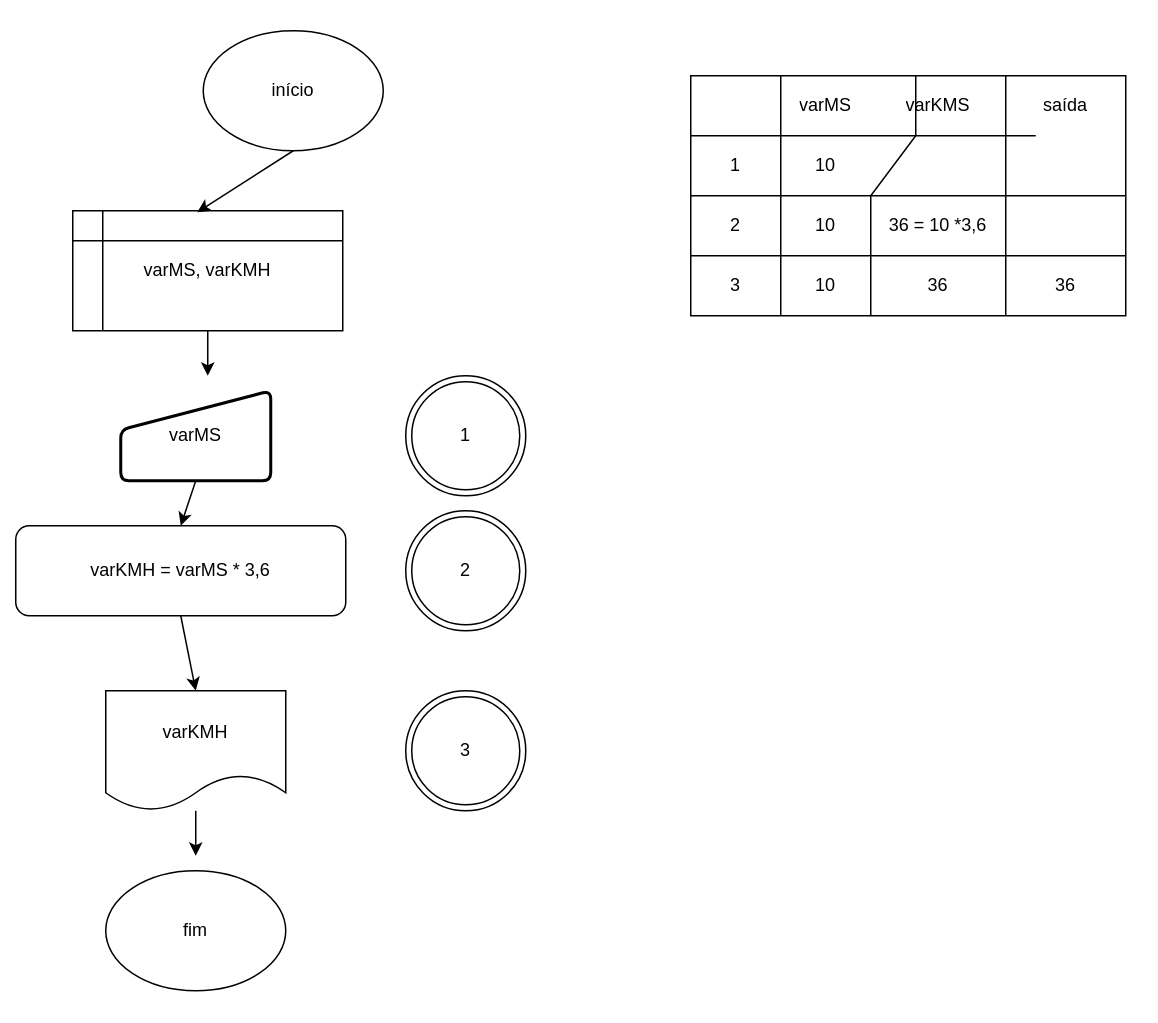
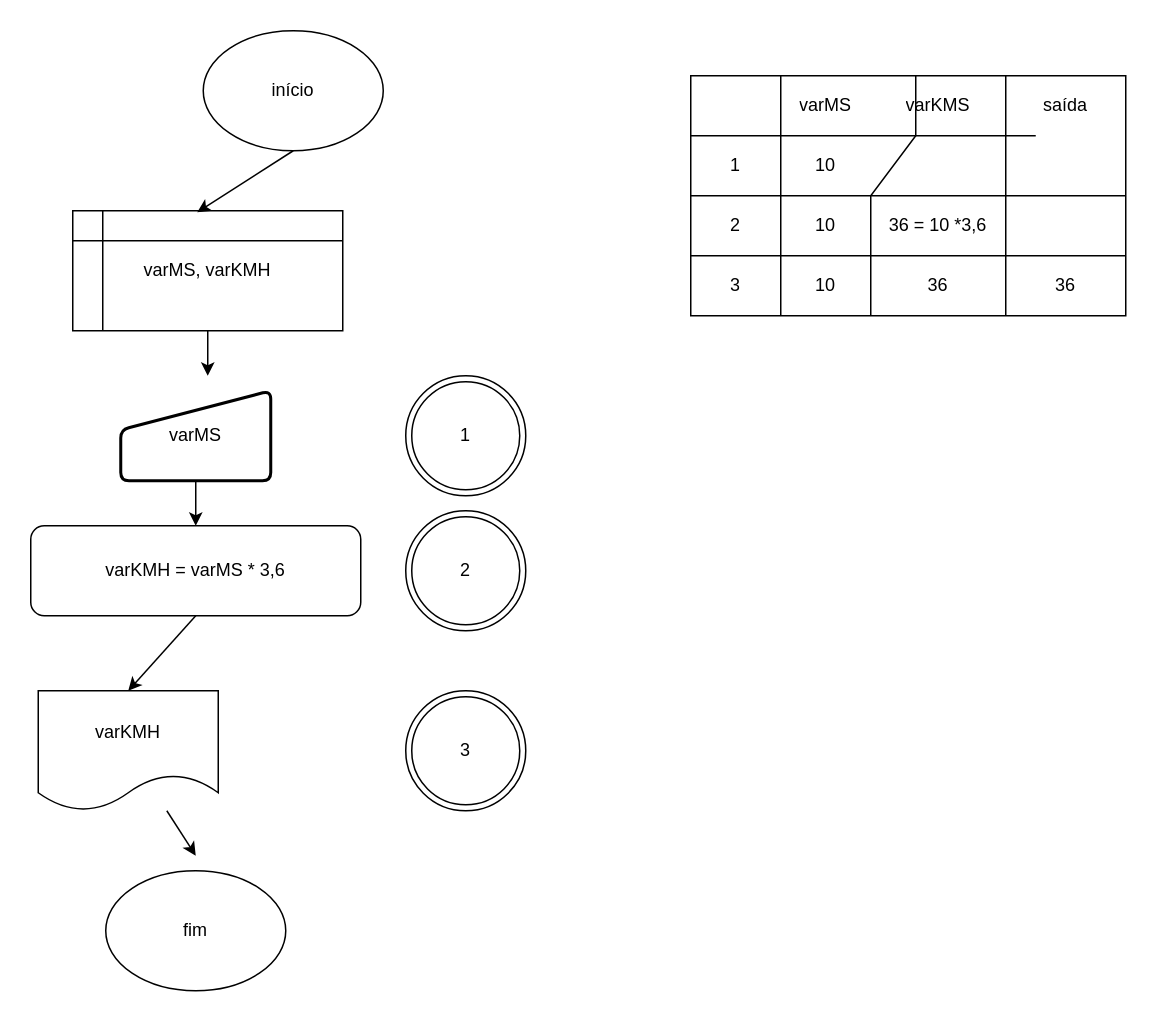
(181, 571) -> (196, 571)
(196, 751) -> (128, 751)
